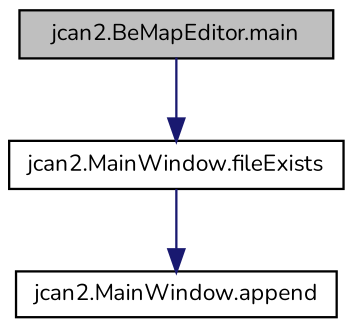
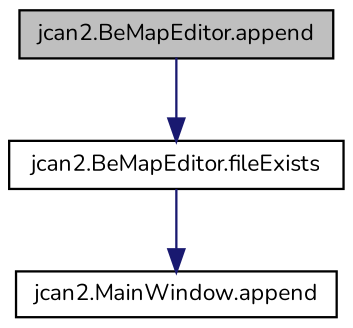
(176, 34) -> (176, 34)
(176, 165) -> (176, 165)
